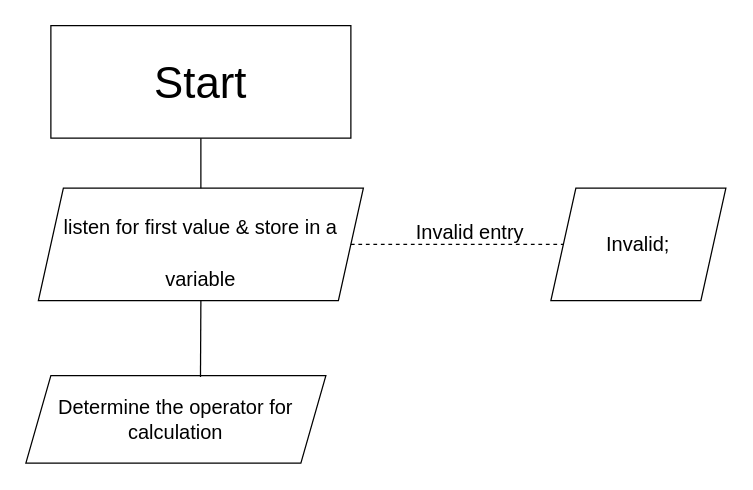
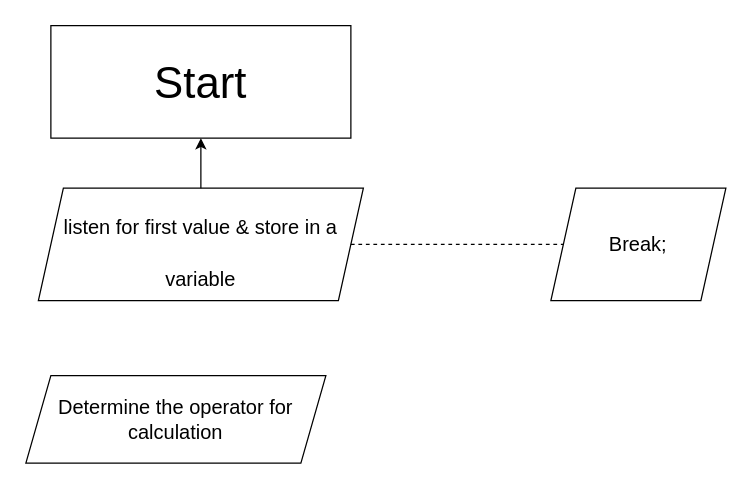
(201, 144) -> (201, 148)
(469, 232) -> none
(638, 244) -> (638, 244)
(200, 339) -> none
